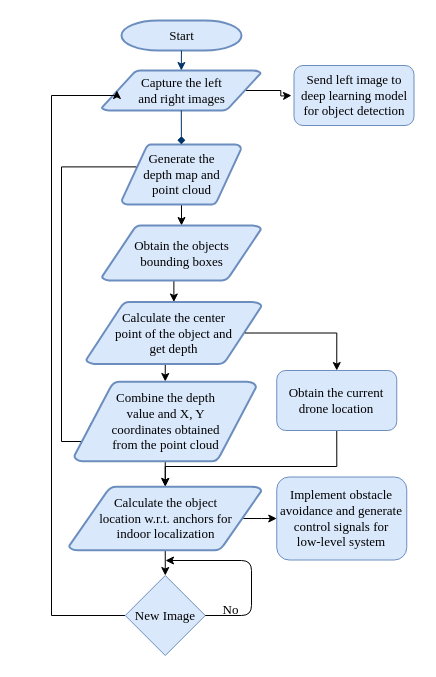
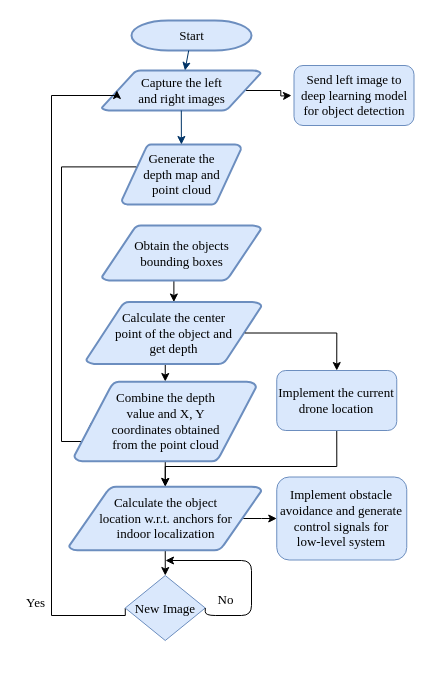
(182, 36) -> (192, 36)
(181, 136) -> (181, 136)
(182, 212) -> none
(337, 401) -> (337, 401)
none -> (35, 603)
(231, 610) -> (226, 600)
(165, 616) -> (165, 608)
